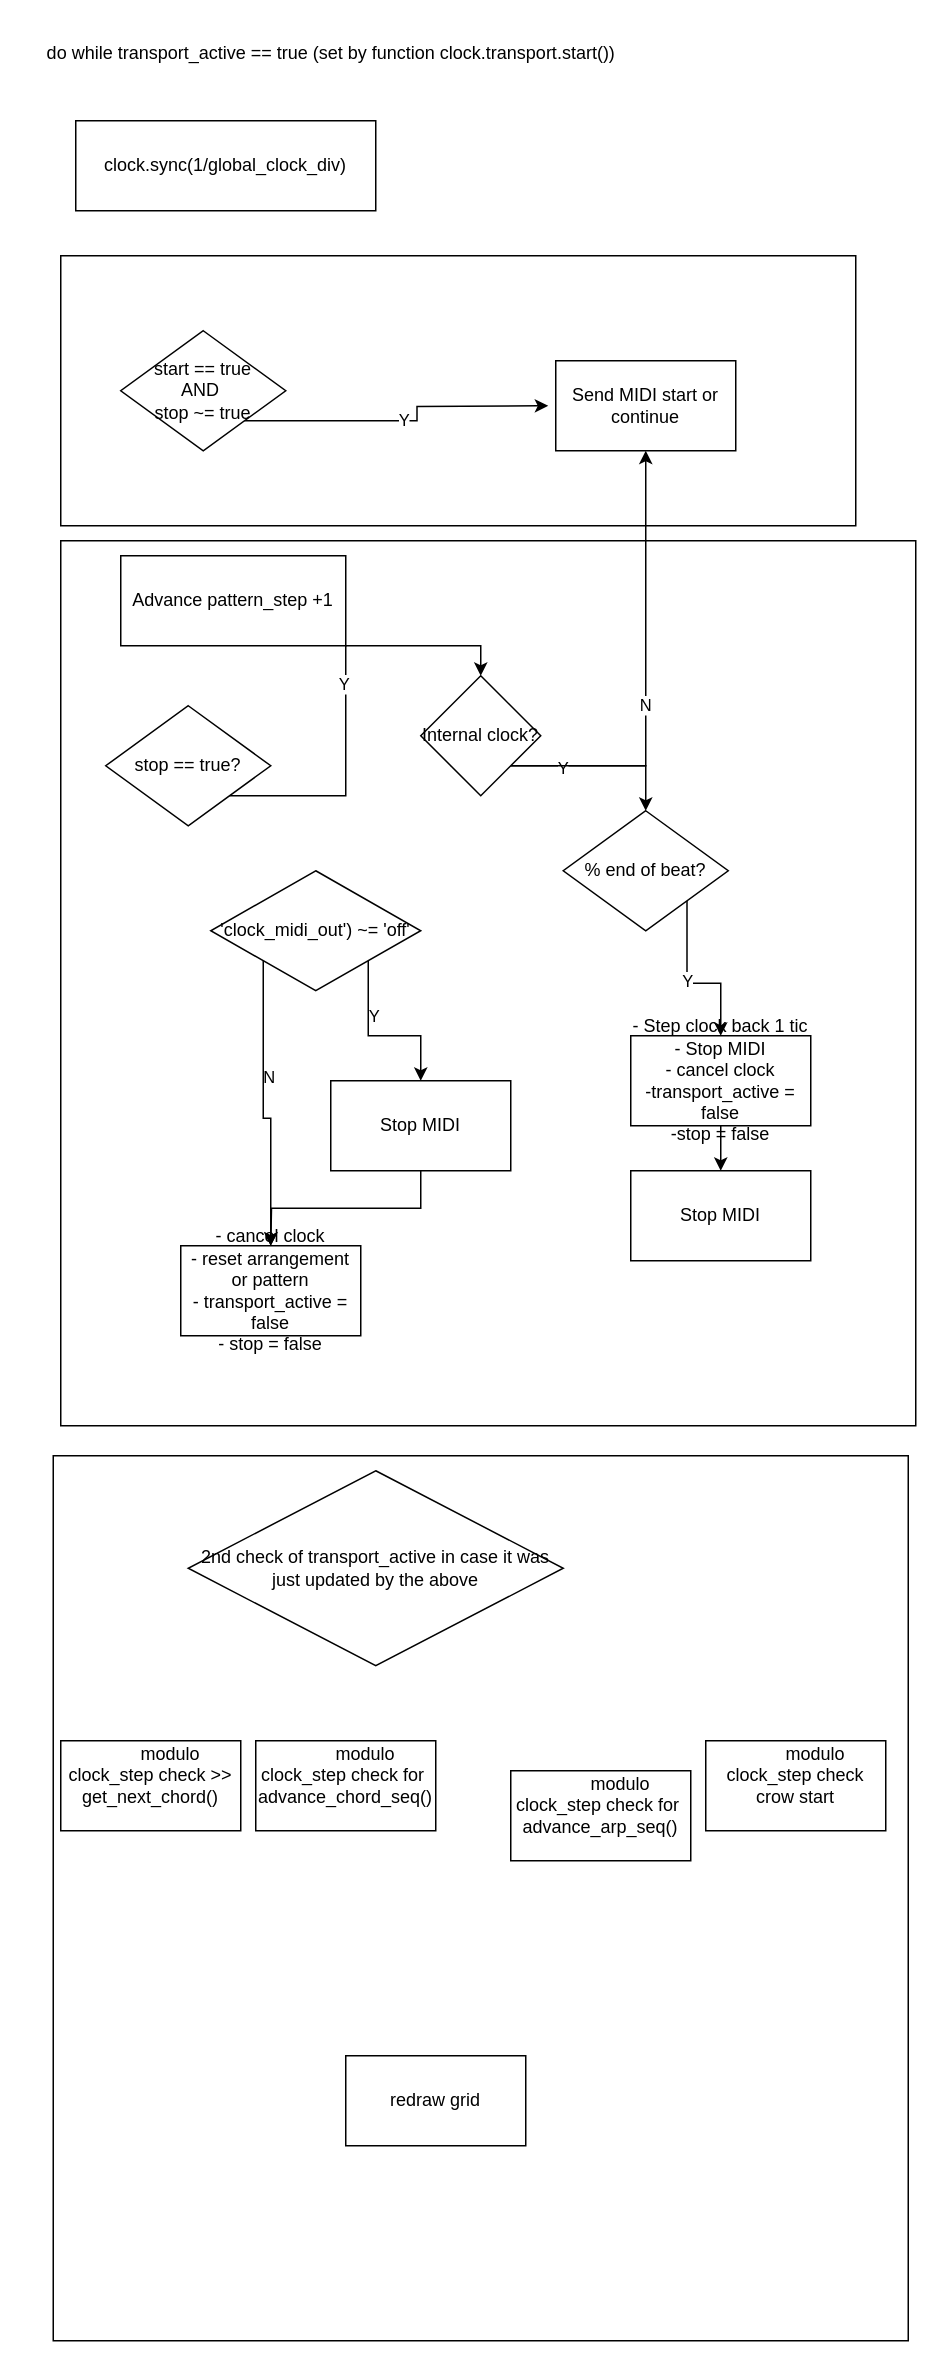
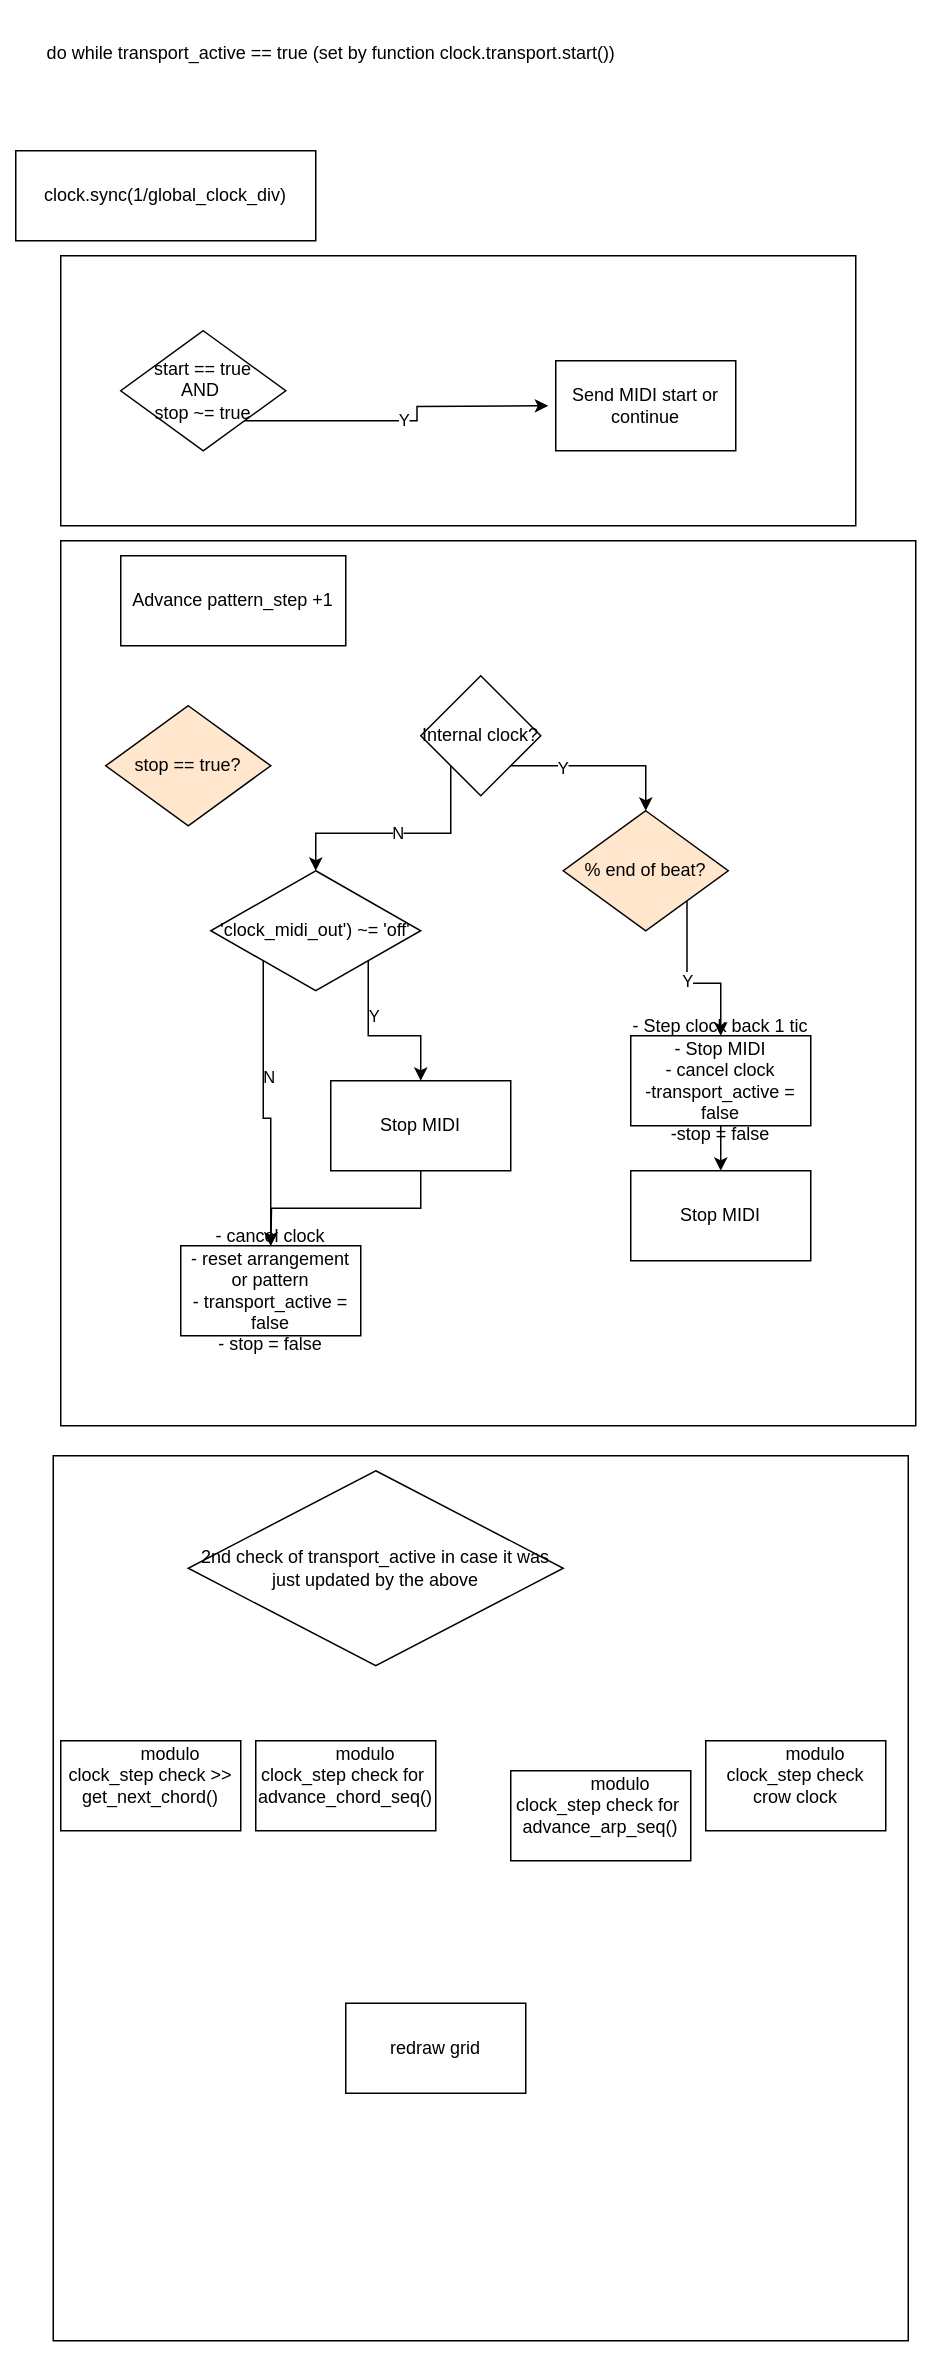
(226, 166) -> (166, 196)
(646, 613) -> (404, 833)
(346, 702) -> none
(188, 766) -> (188, 766)
(646, 871) -> (646, 871)
(796, 1786) -> (796, 1786)
(436, 2101) -> (436, 2048)
